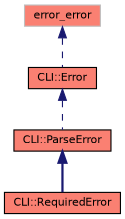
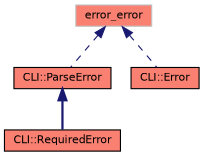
(62, 115) -> (84, 51)
